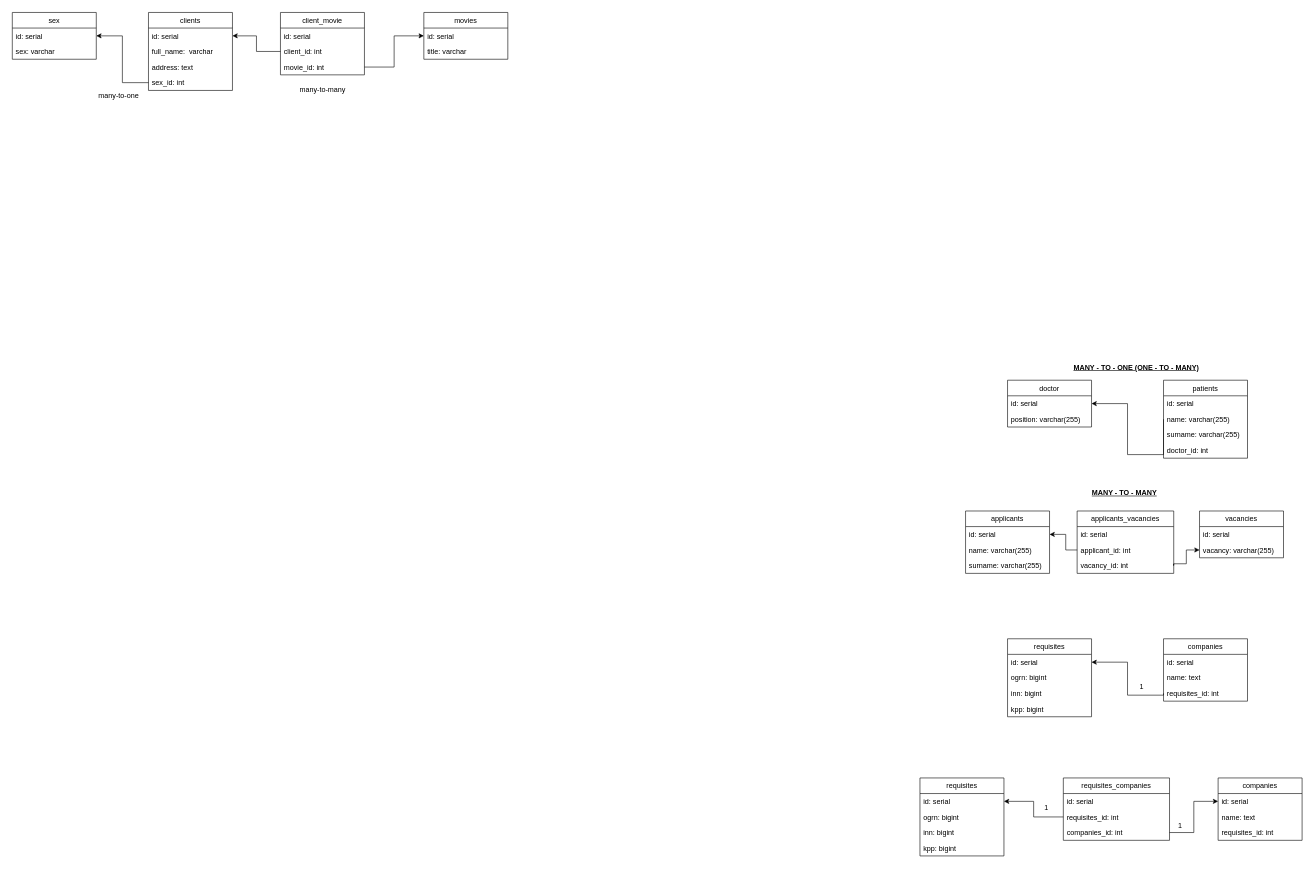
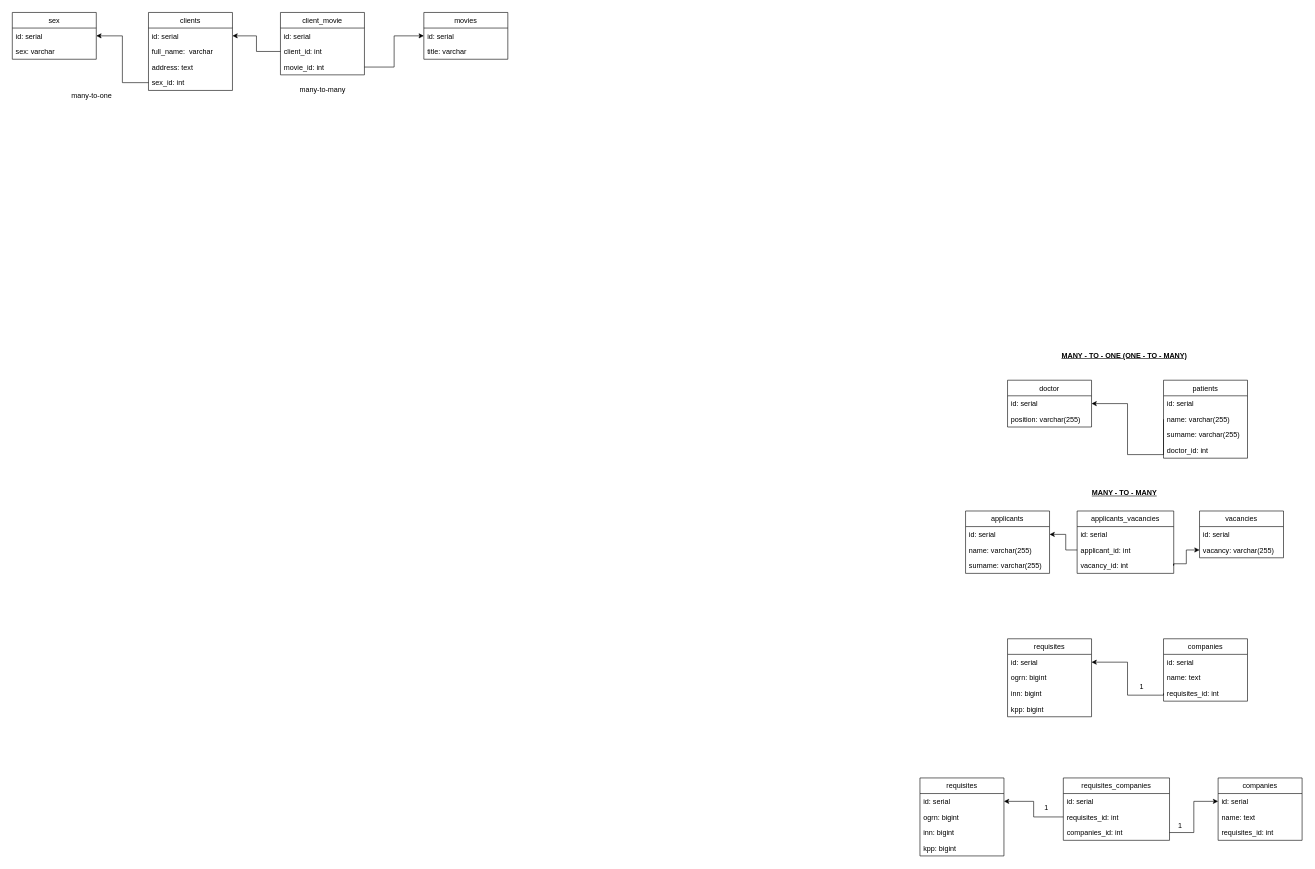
(119, 96) -> (92, 96)
(1137, 368) -> (1125, 356)
